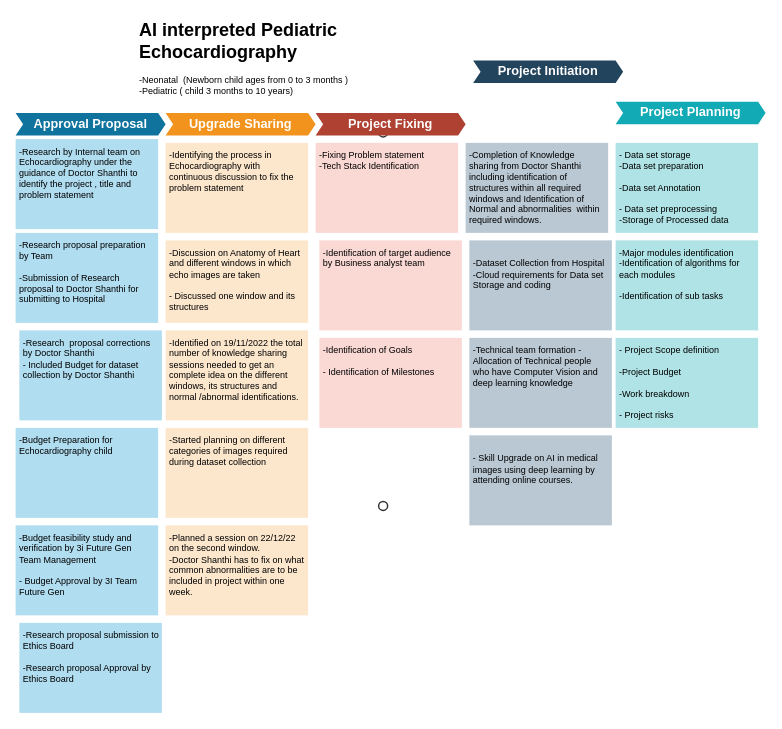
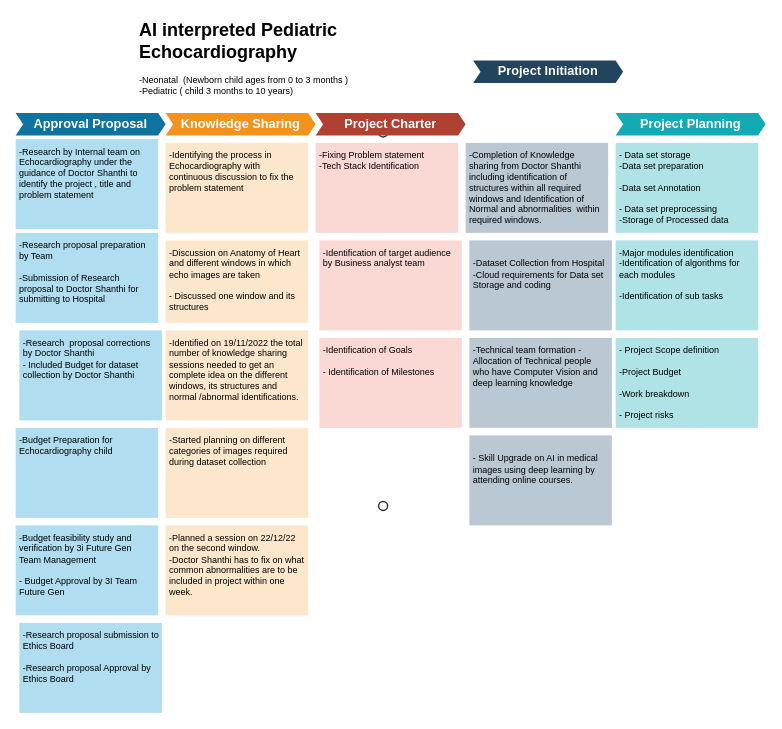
(690, 113) -> (690, 124)
(240, 124) -> (240, 124)
(390, 124) -> (390, 124)
